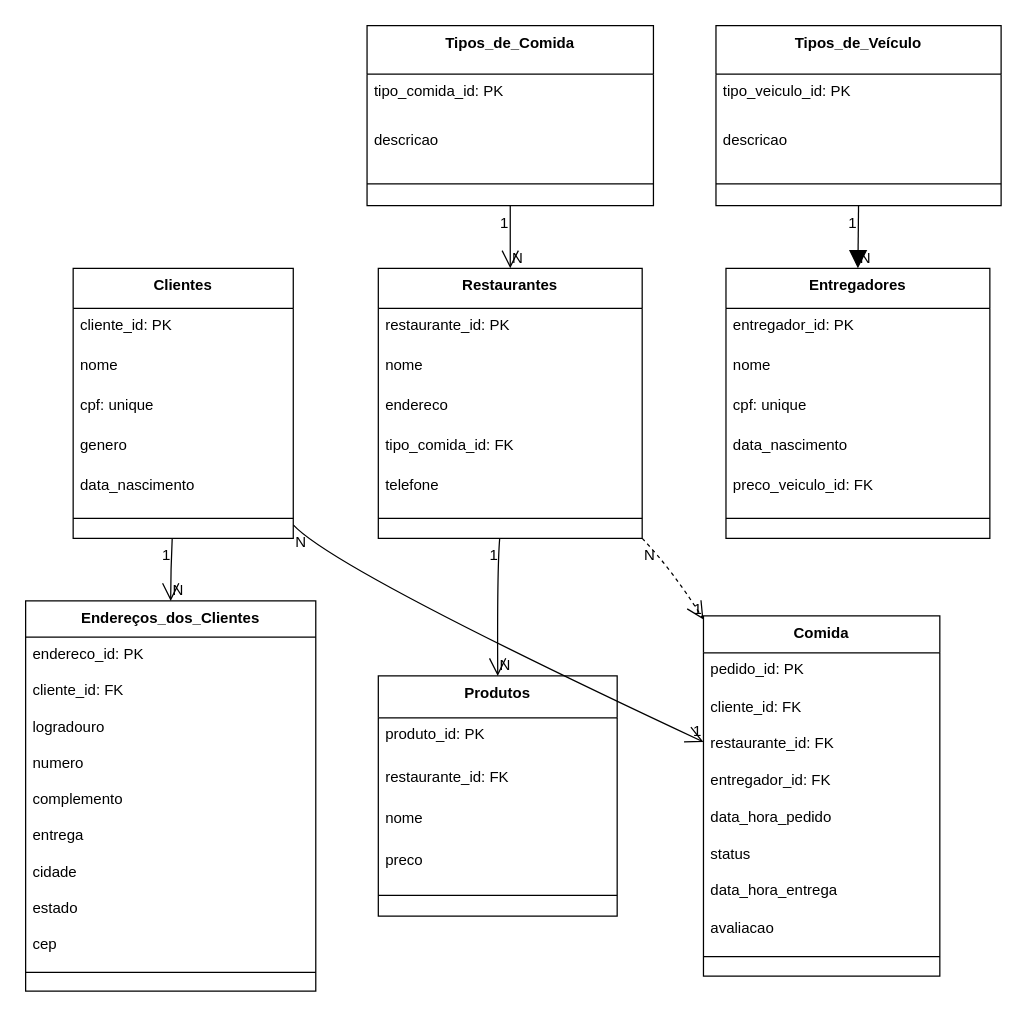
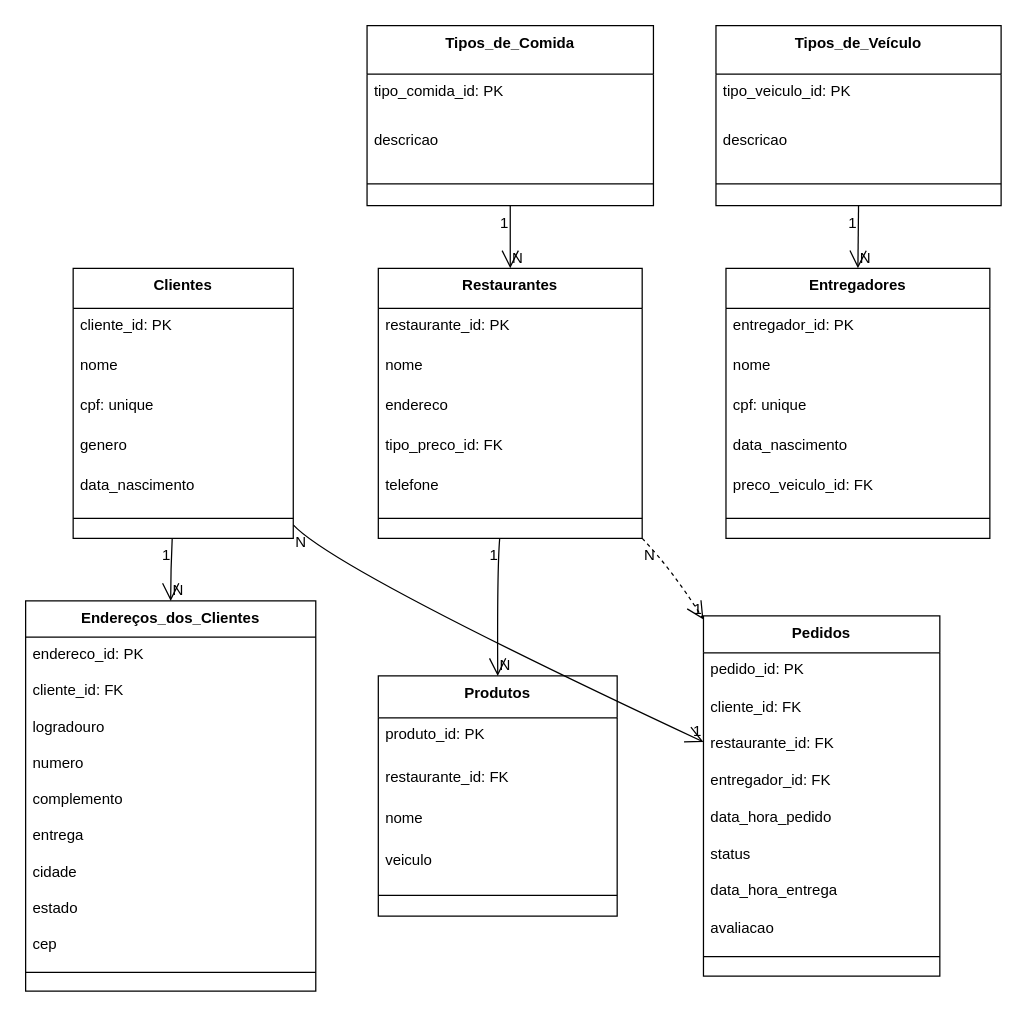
(858, 249) -> (858, 255)
(451, 445) -> (449, 445)
(821, 633) -> (821, 633)
(406, 860) -> (411, 860)
